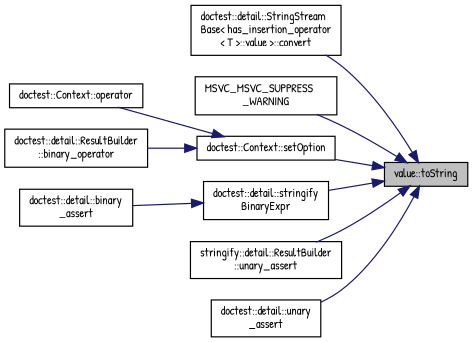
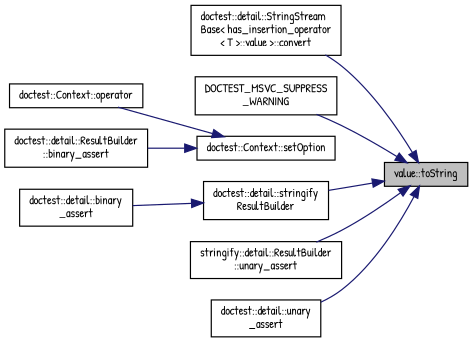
(266, 96) -> (266, 96)
(76, 148) -> (76, 148)
(354, 163) -> none
(266, 201) -> (266, 201)
